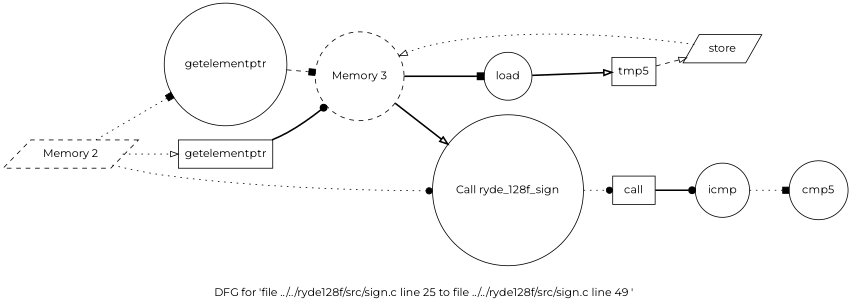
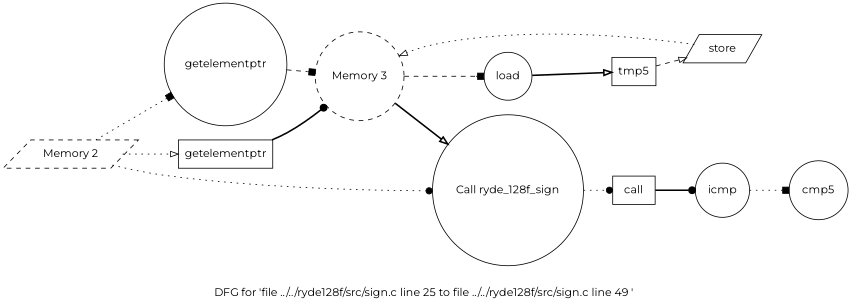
(440, 76) -> (440, 76)
